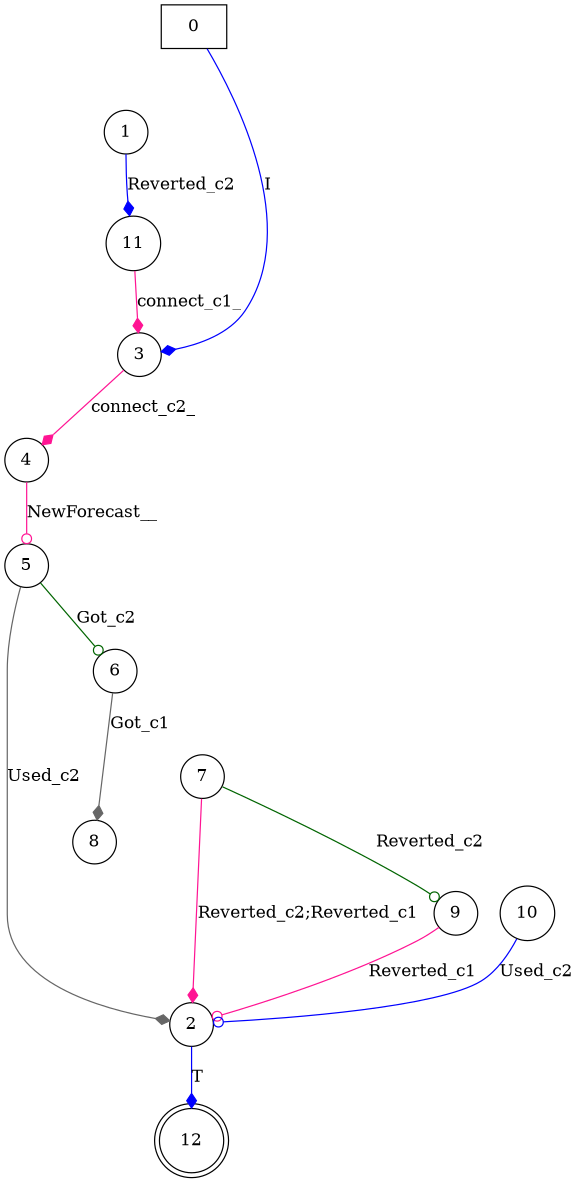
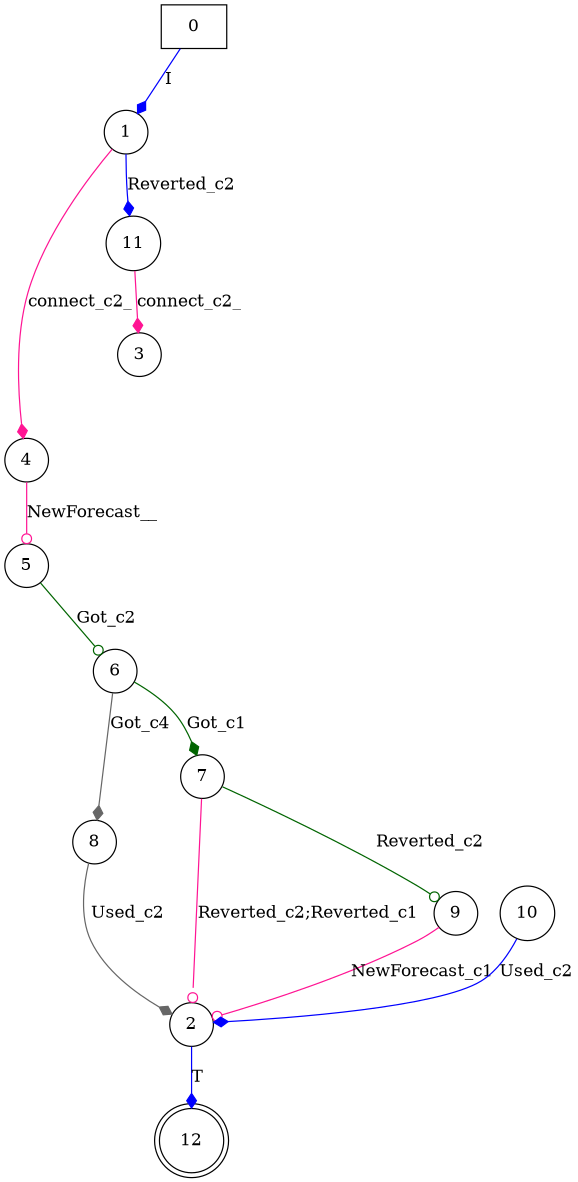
(266, 217) -> (163, 75)
(189, 302) -> (189, 302)
(89, 402) -> (34, 276)
none -> (168, 707)
(140, 724) -> (140, 724)
(7, 848) -> (95, 948)
(197, 893) -> (197, 893)
(423, 972) -> (423, 972)
(382, 1007) -> (382, 1007)
